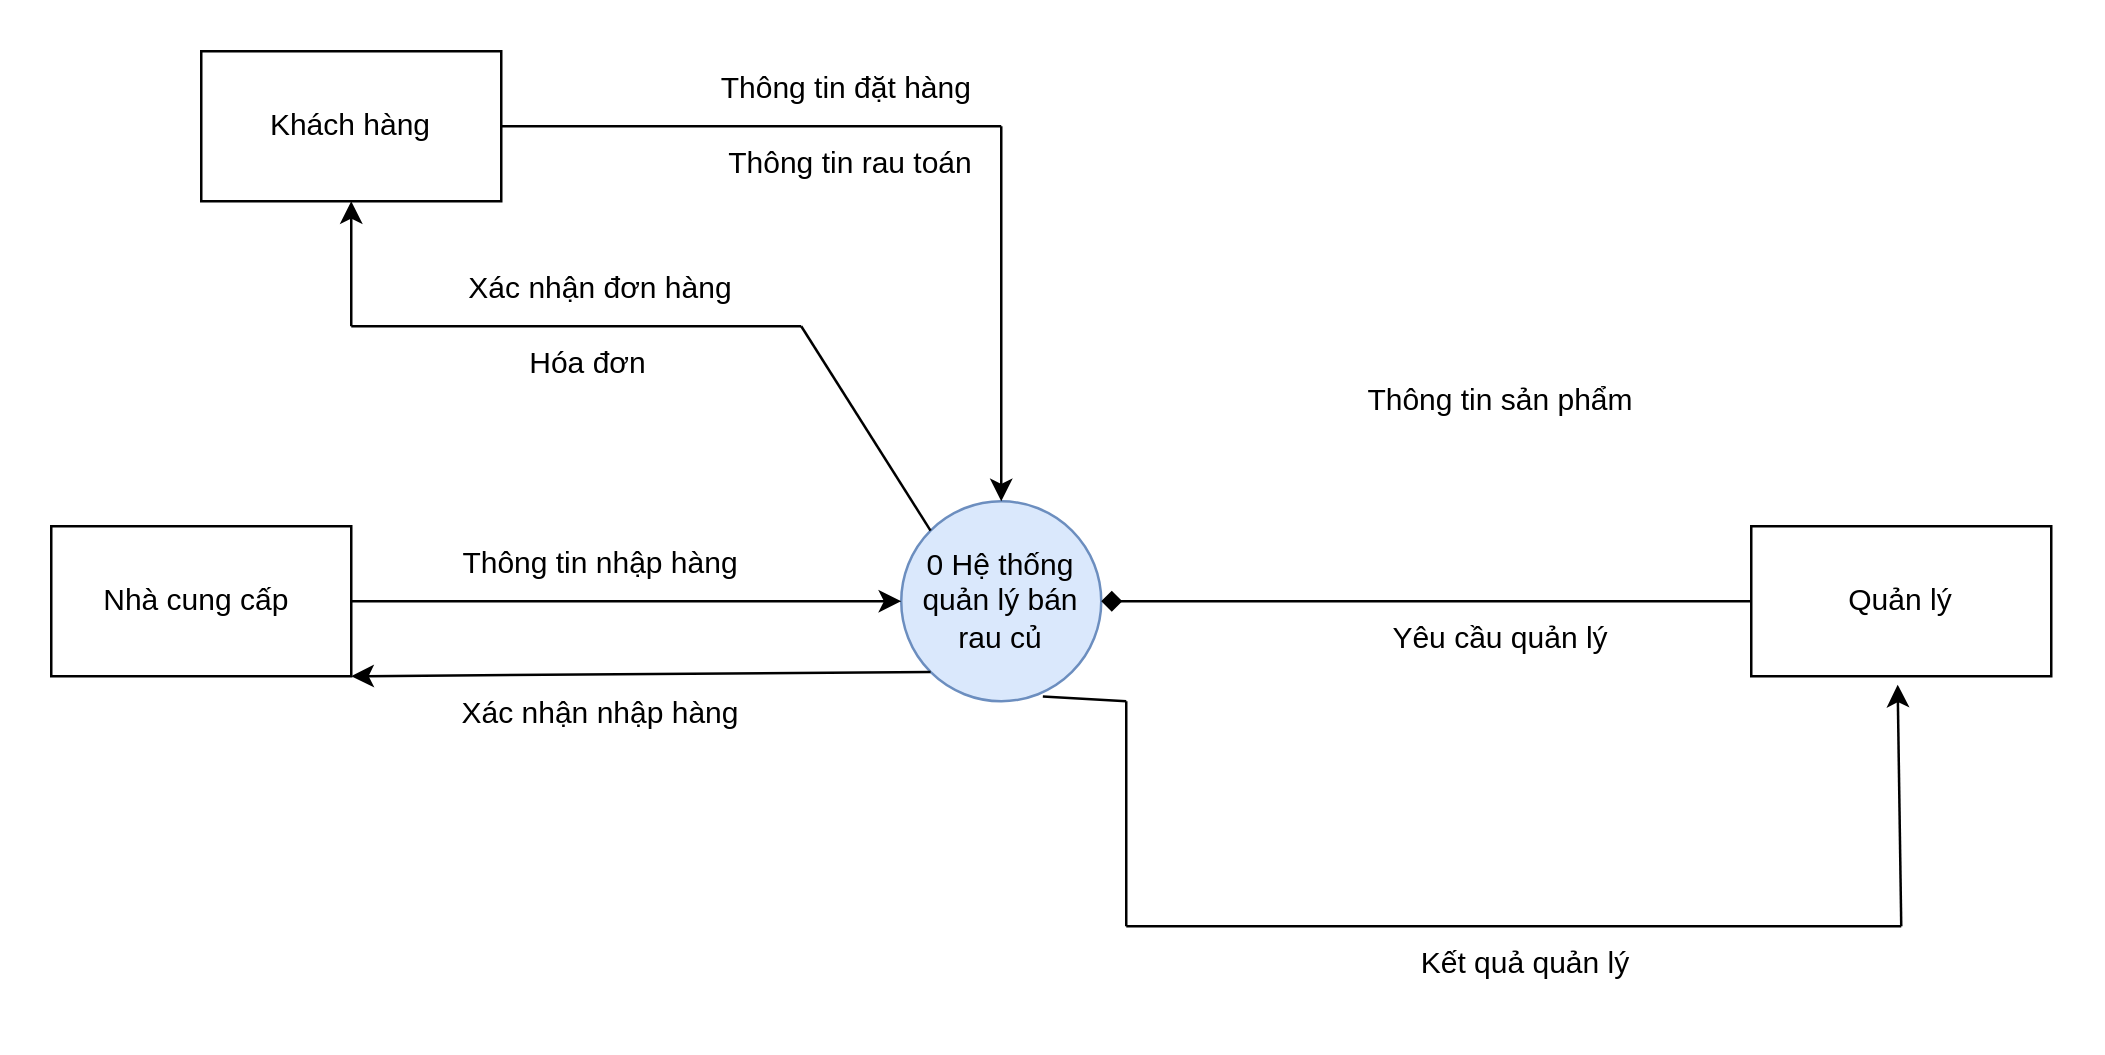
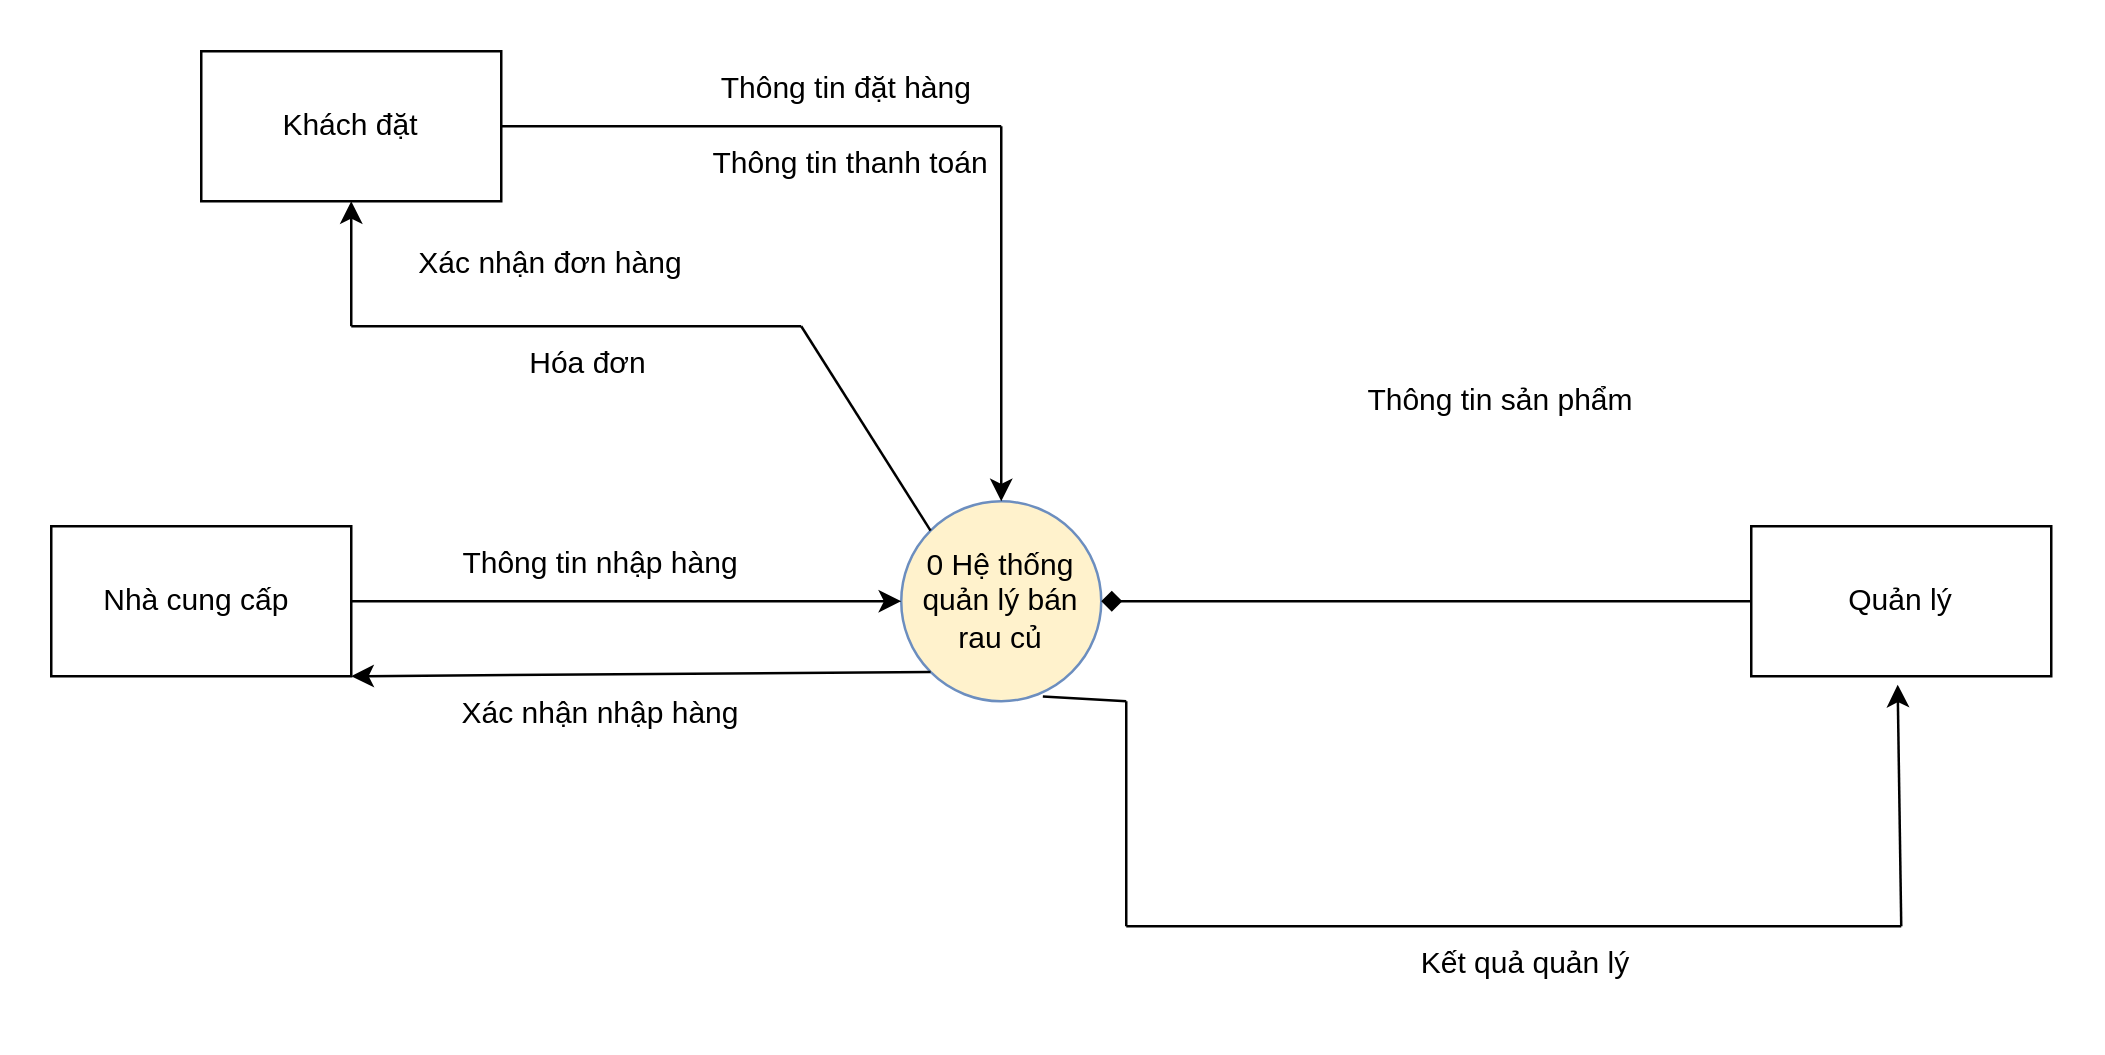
(351, 126) -> (351, 126)
(851, 164) -> (851, 164)
(601, 289) -> (551, 264)
(1001, 601) -> (1001, 601)
(1501, 639) -> none
